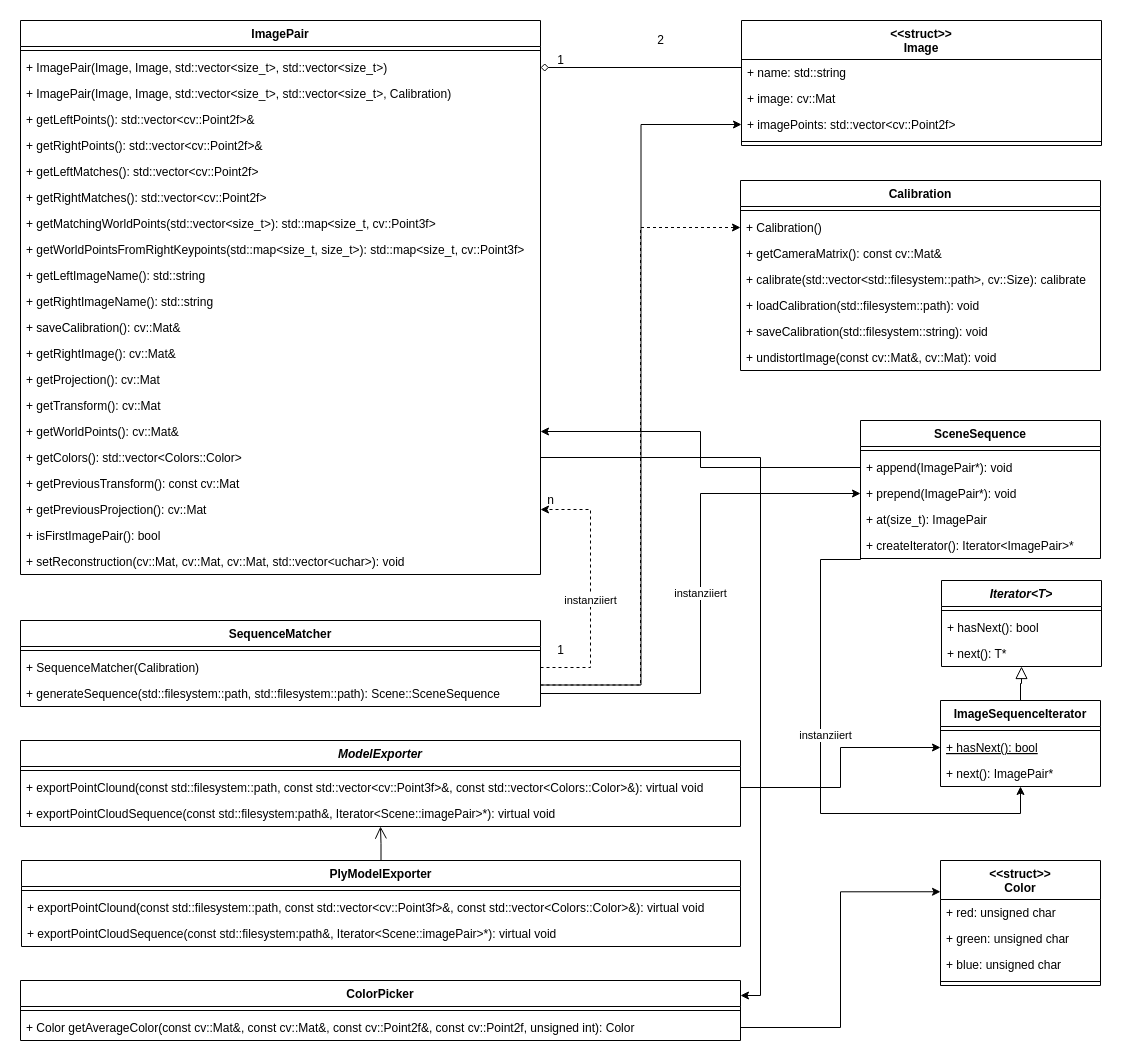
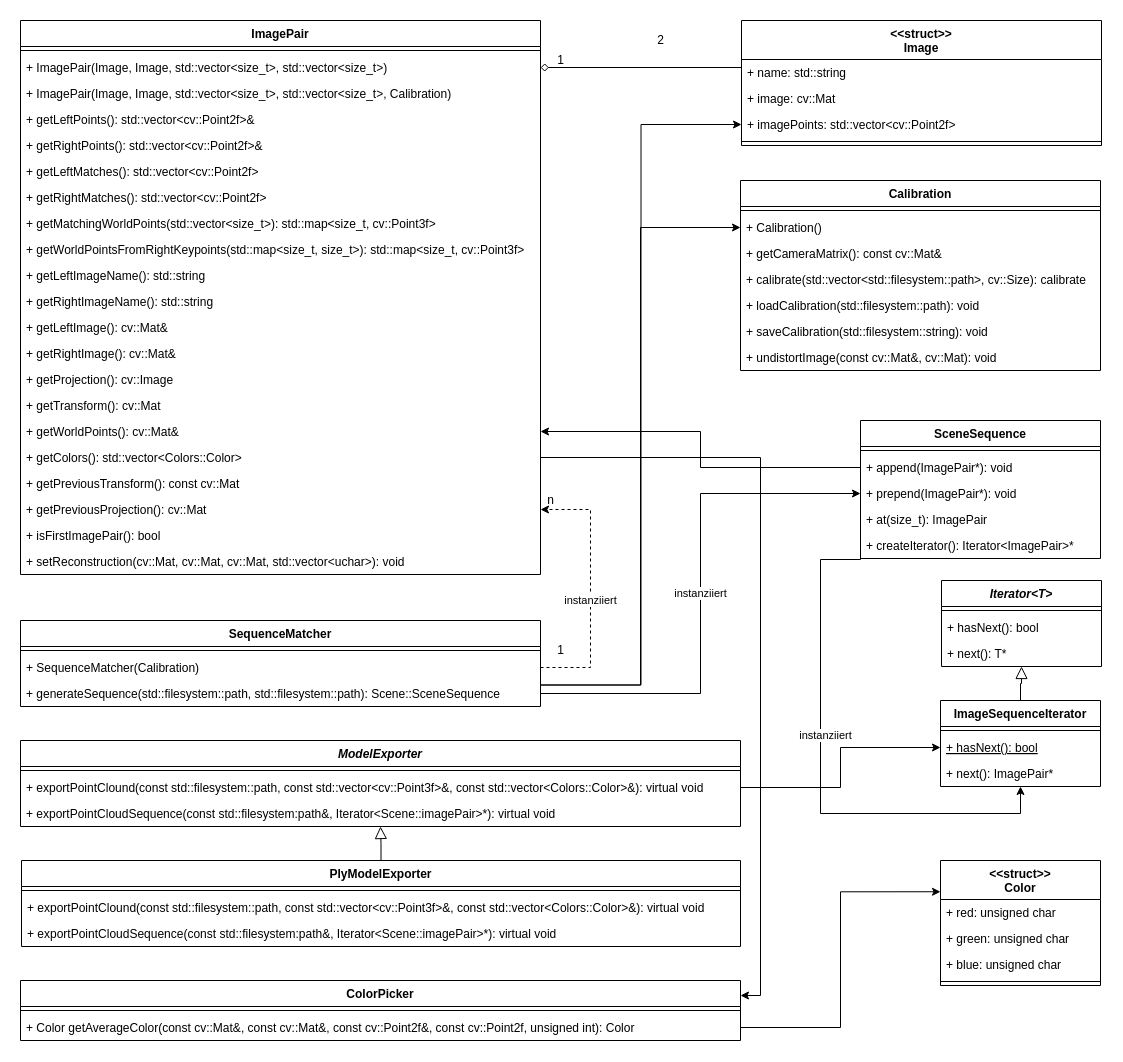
(687, 228) -> (687, 228)
(111, 328) -> (106, 328)
(104, 380) -> (111, 380)
(381, 835) -> (381, 840)
